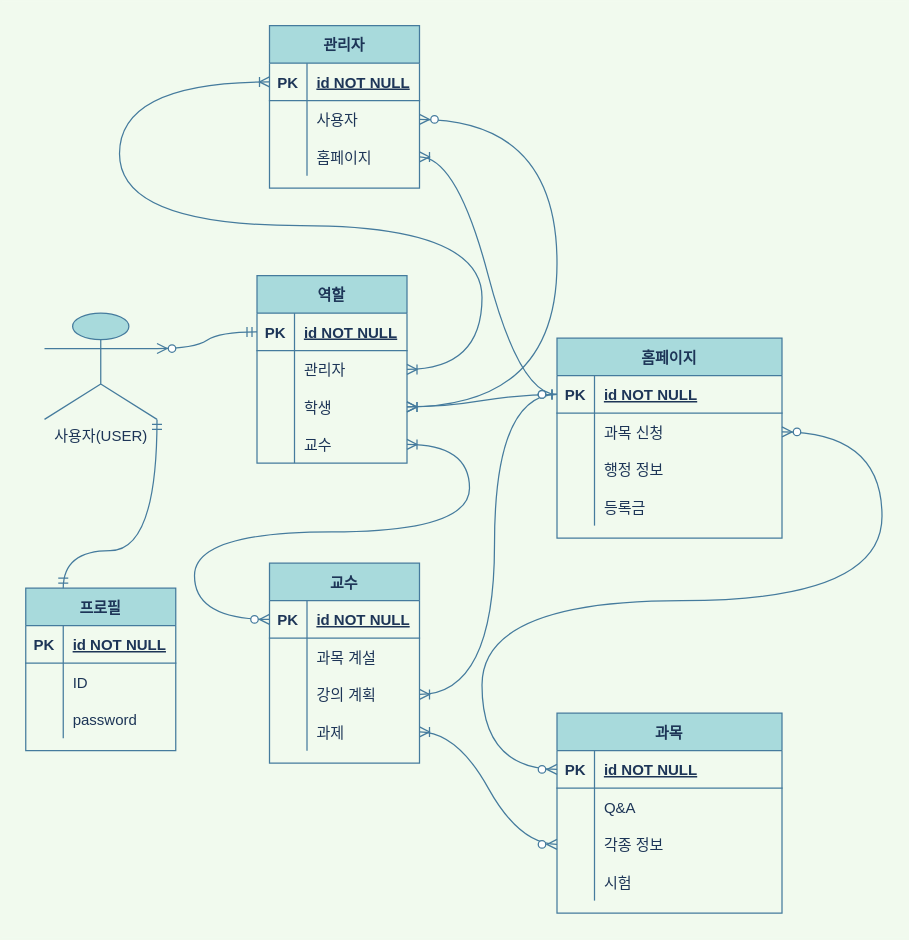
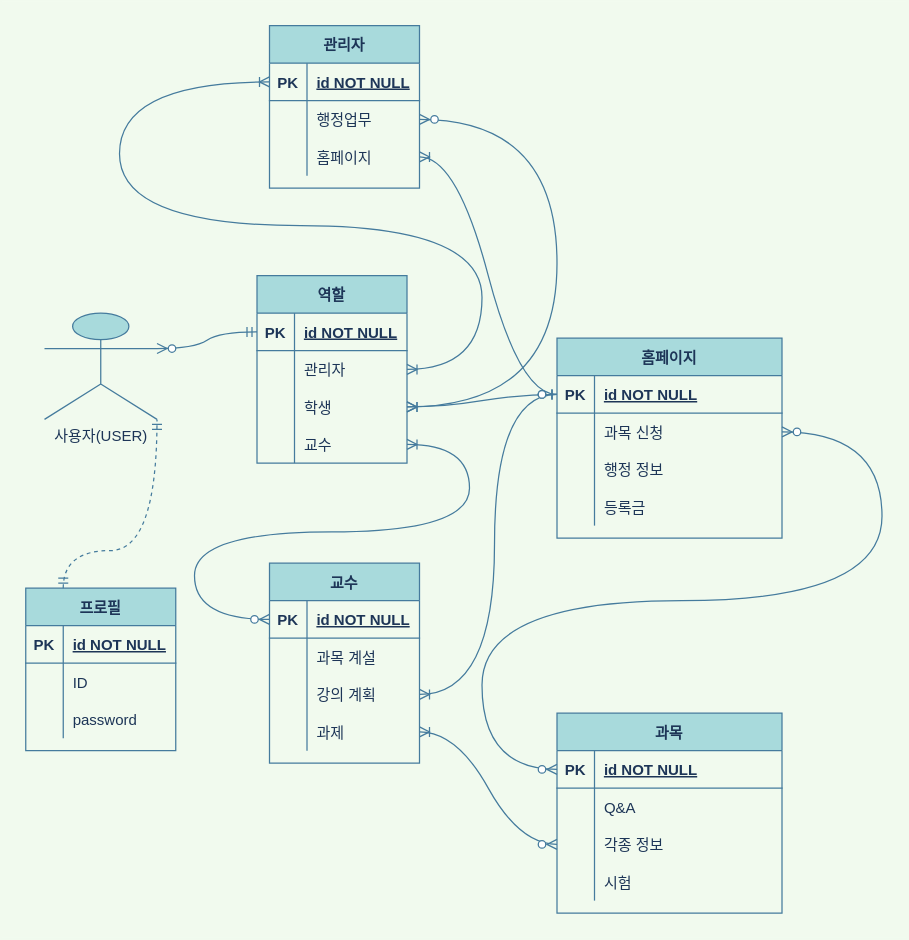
(339, 120) -> (346, 120)
(143, 524) -> (143, 524)
